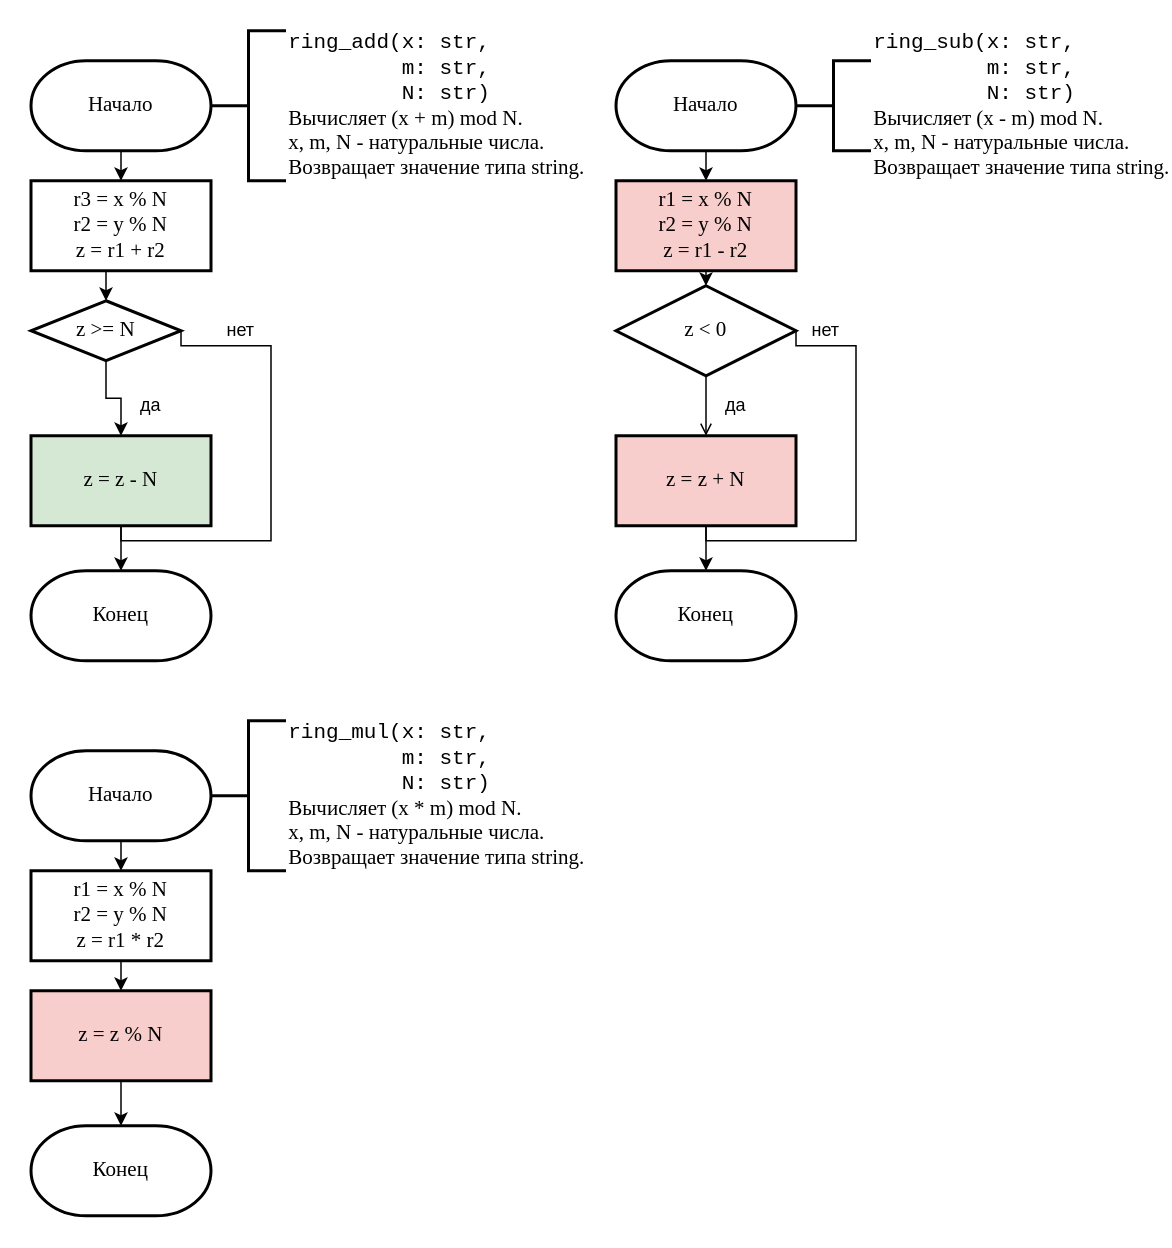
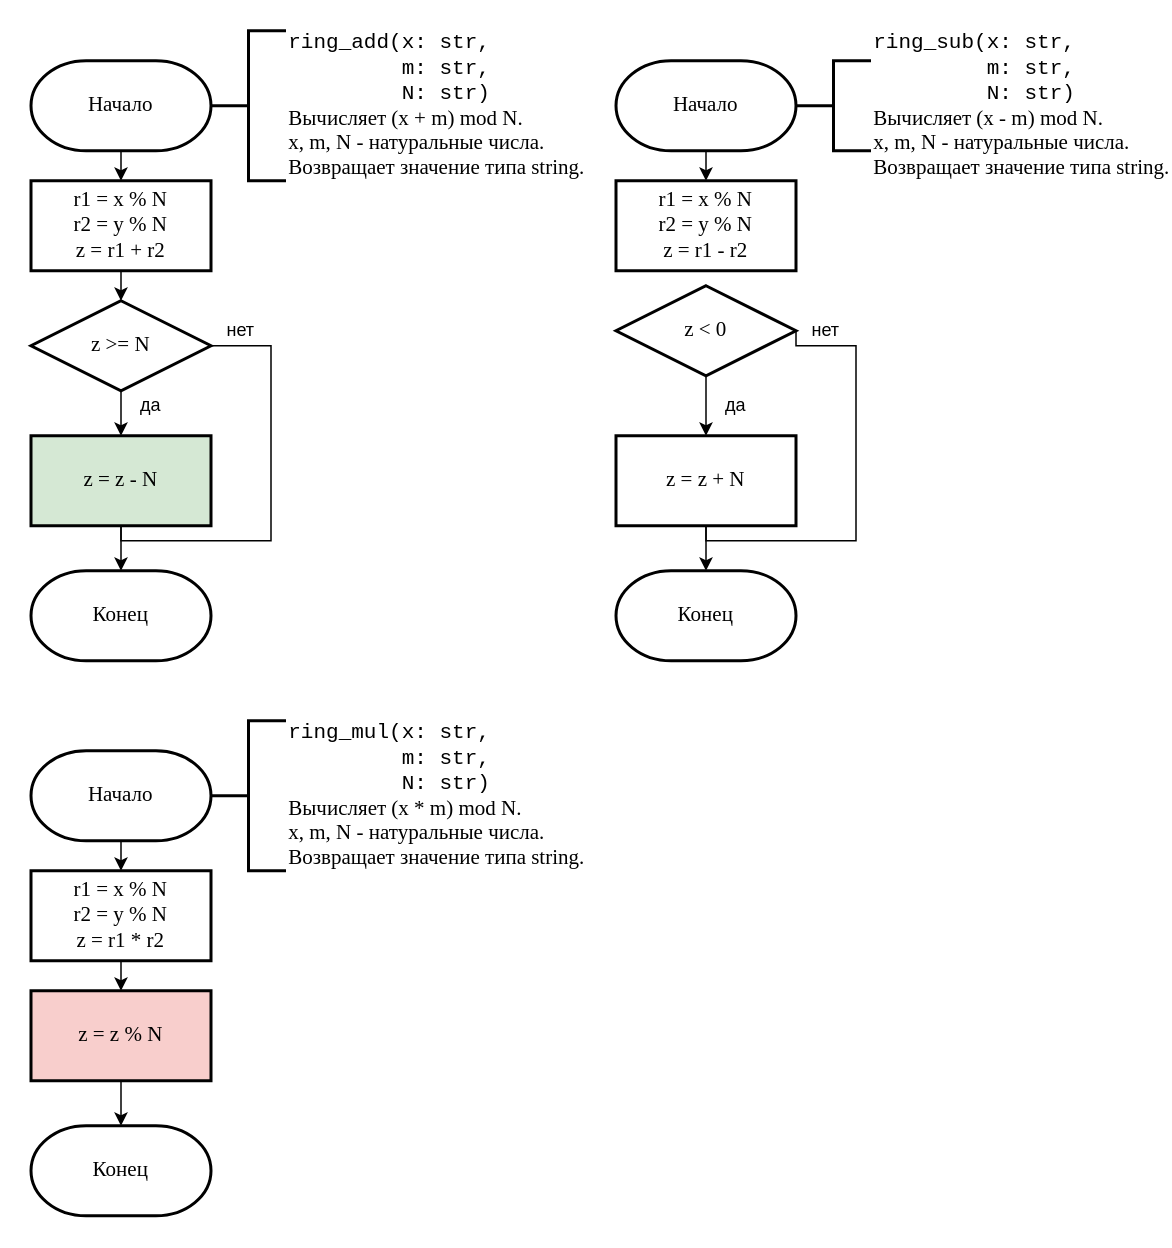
(121, 226) -> (121, 226)
(706, 226) -> (706, 226)
(706, 273) -> none
(106, 331) -> (121, 346)
(706, 426) -> (706, 424)
(706, 481) -> (706, 481)
